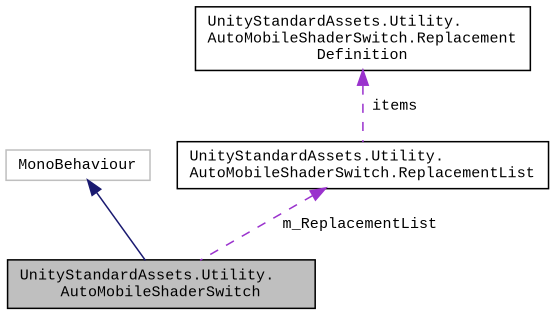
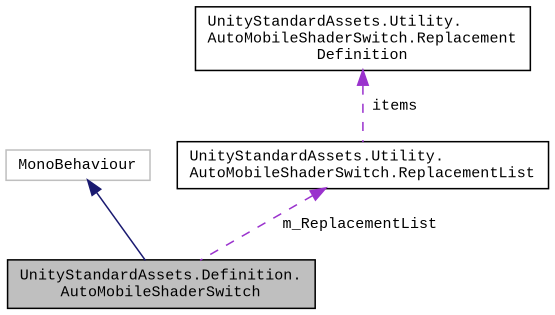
(161, 284) -> (161, 284)
